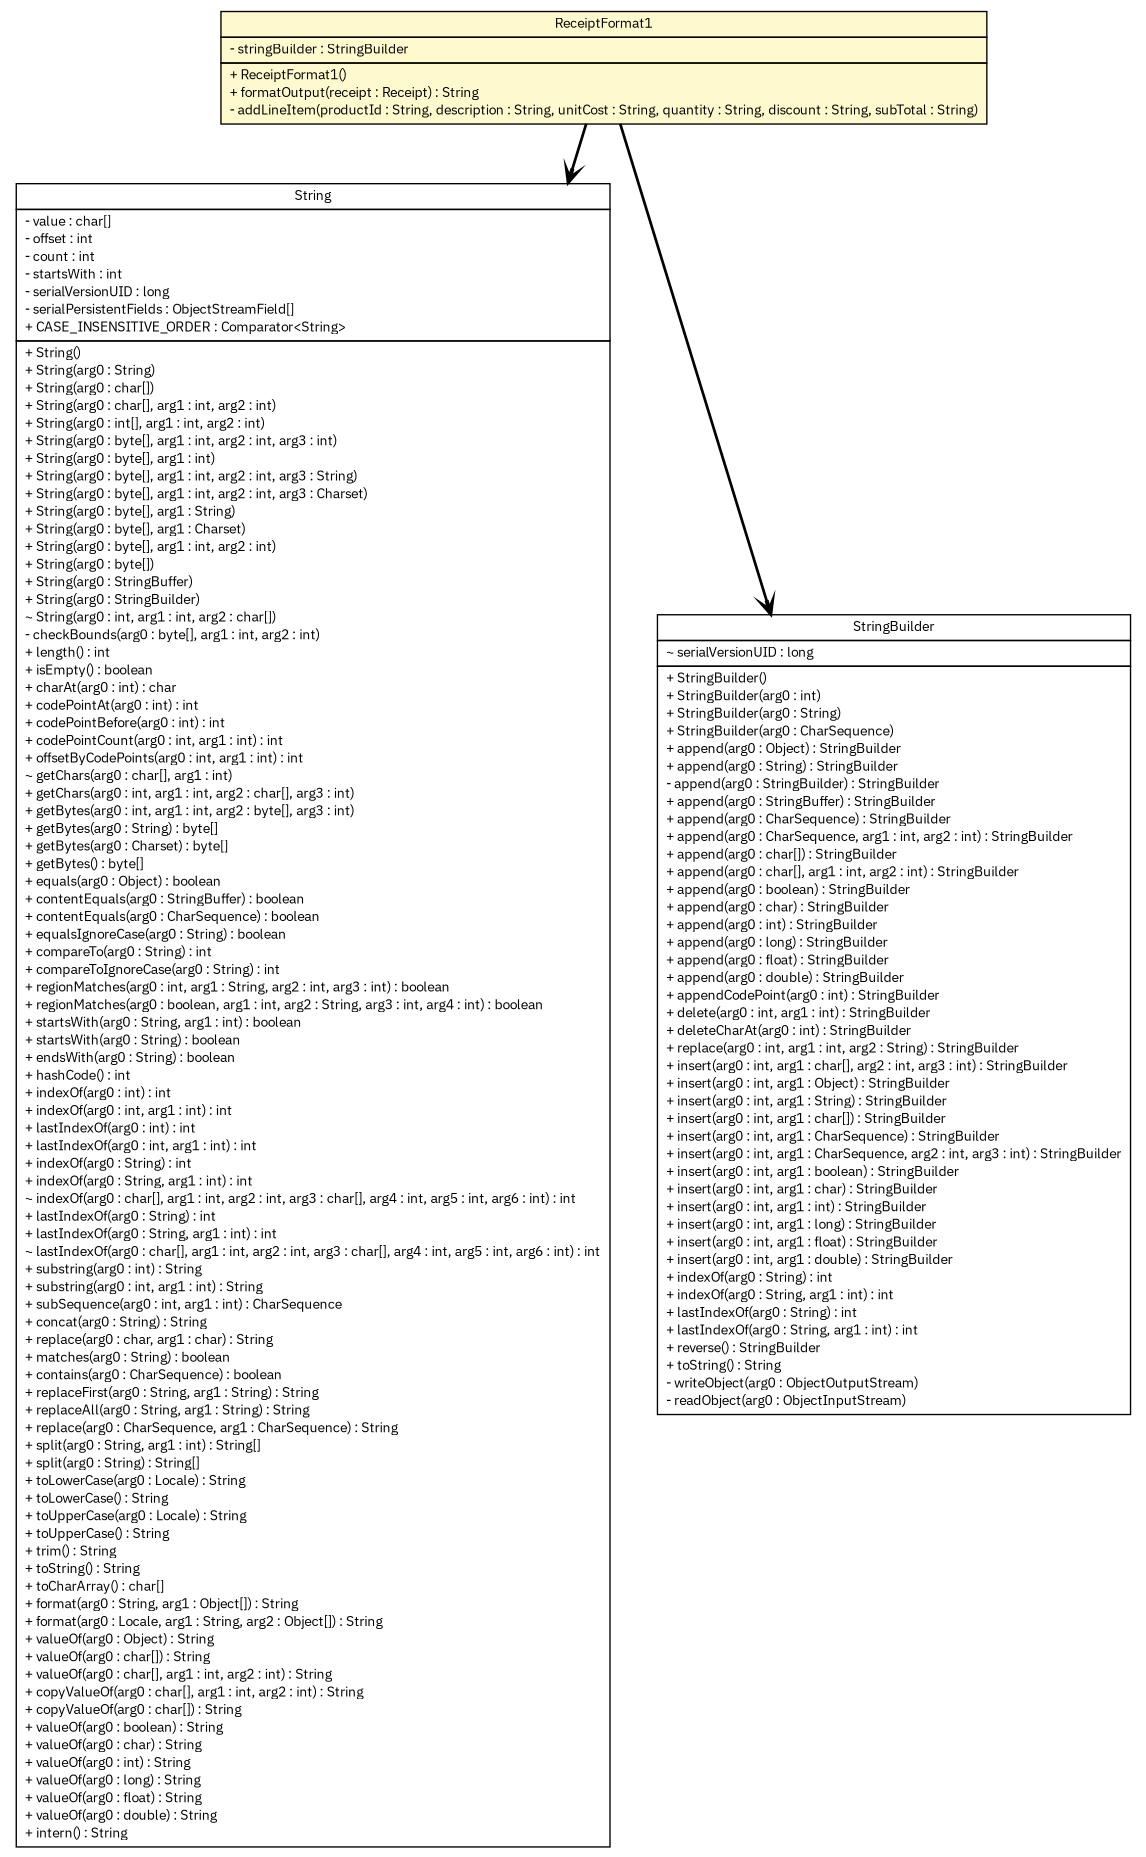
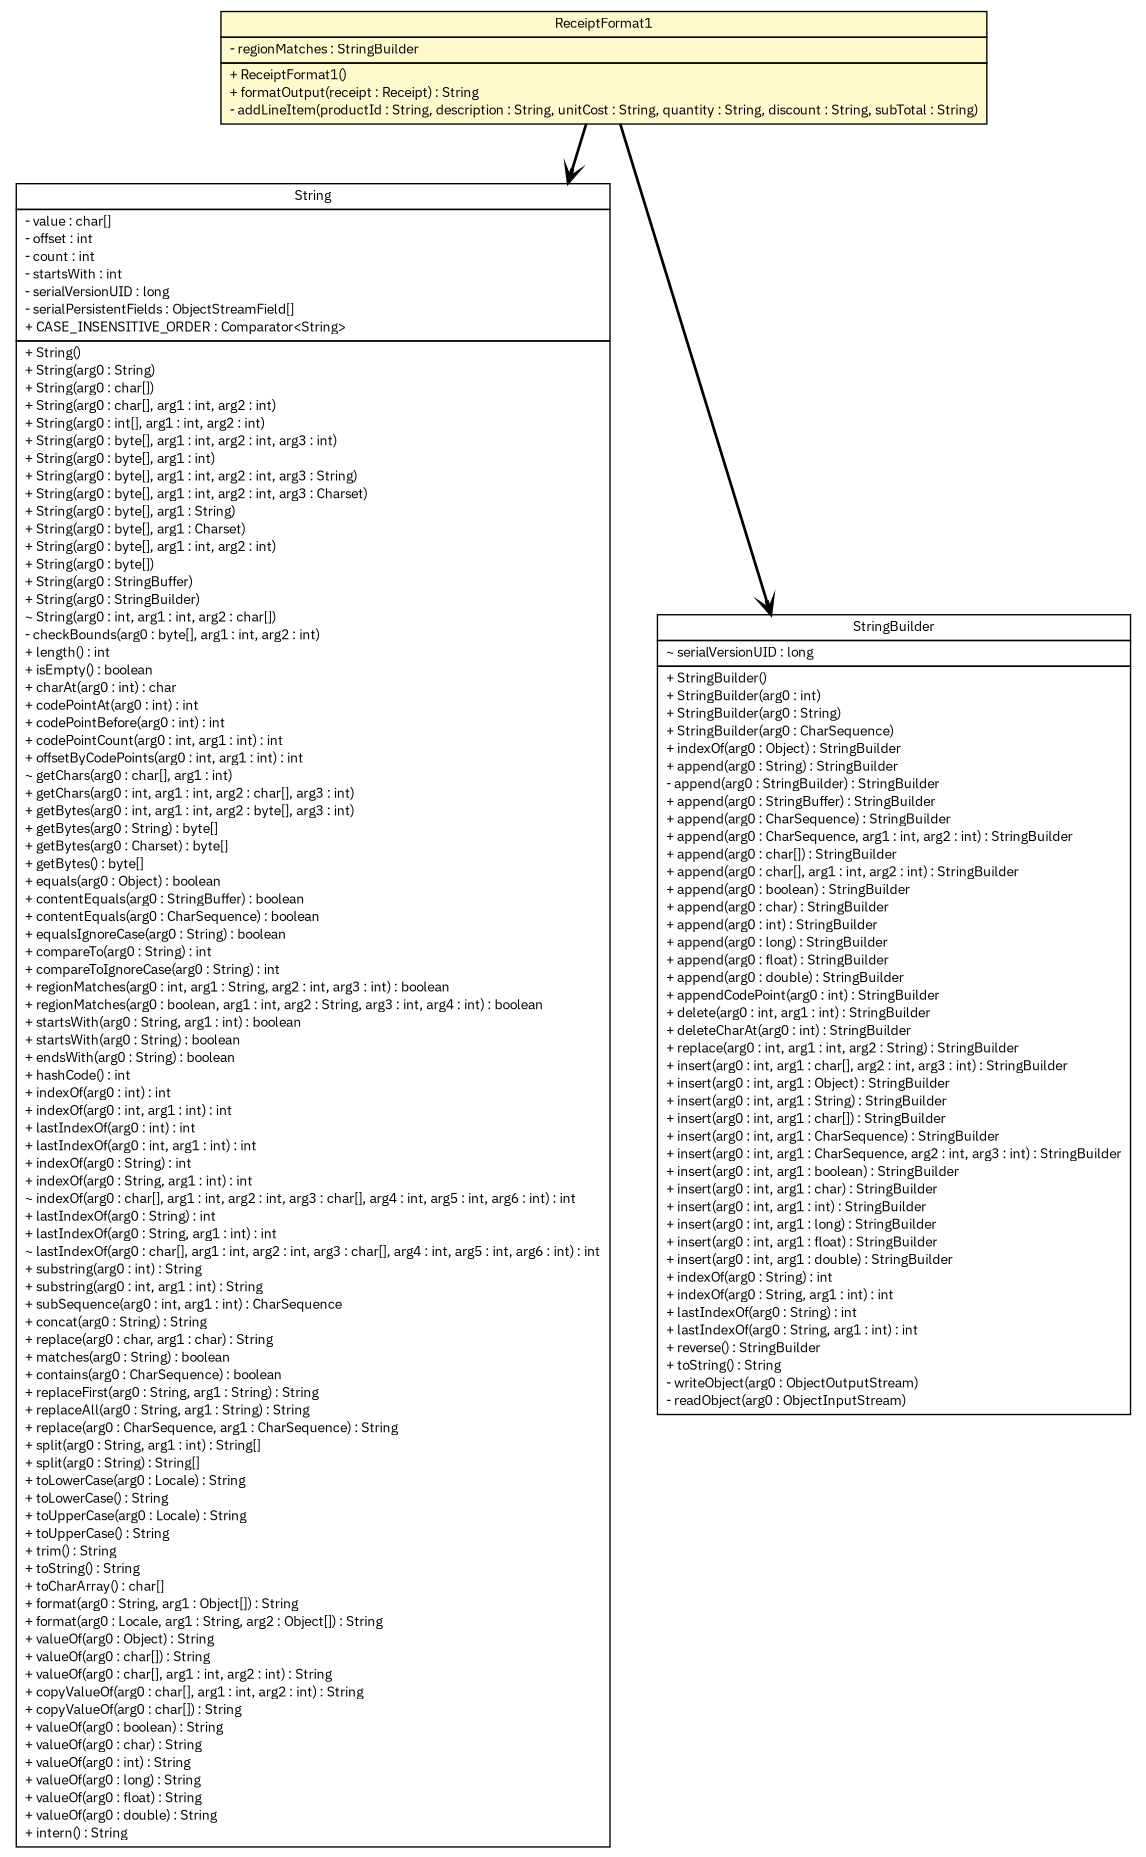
(319, 49) -> (325, 49)
(784, 749) -> (784, 749)
